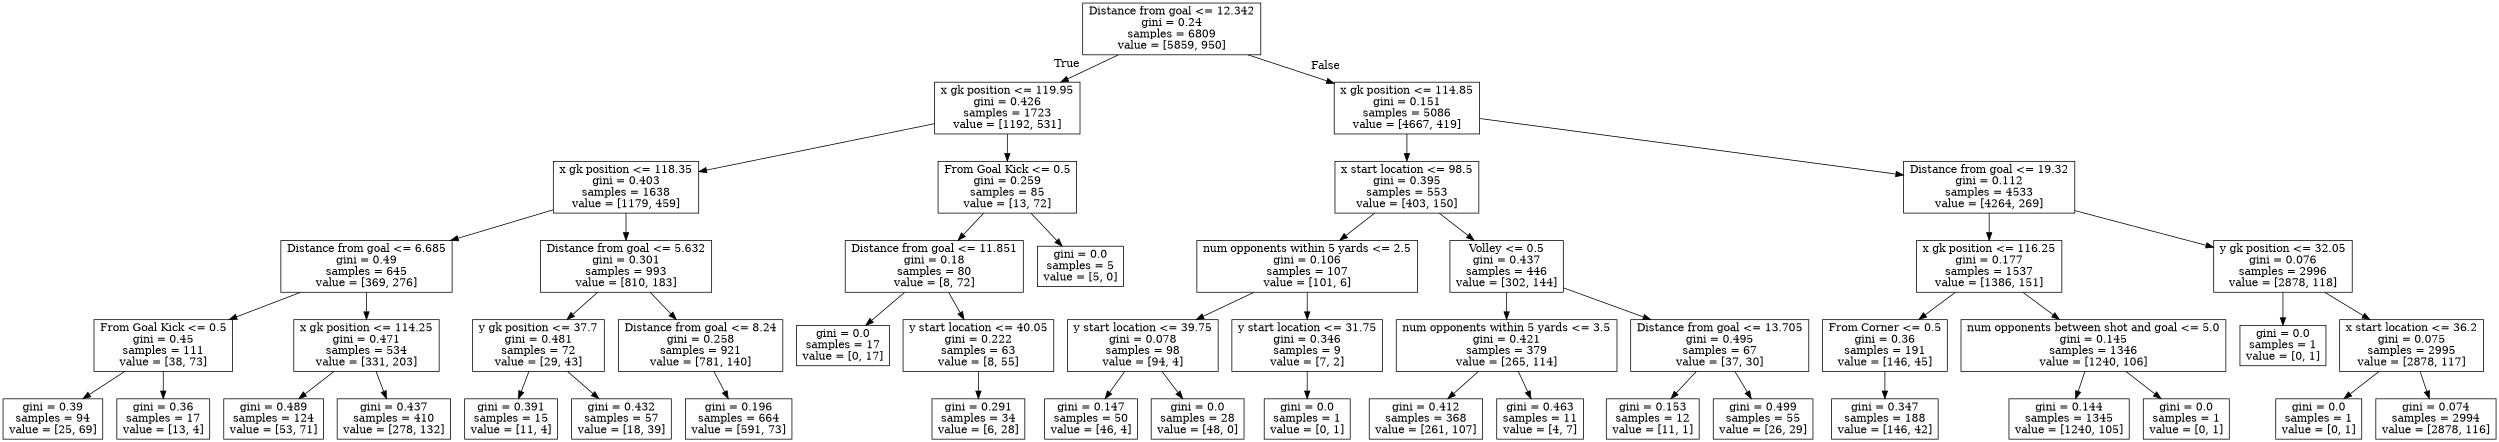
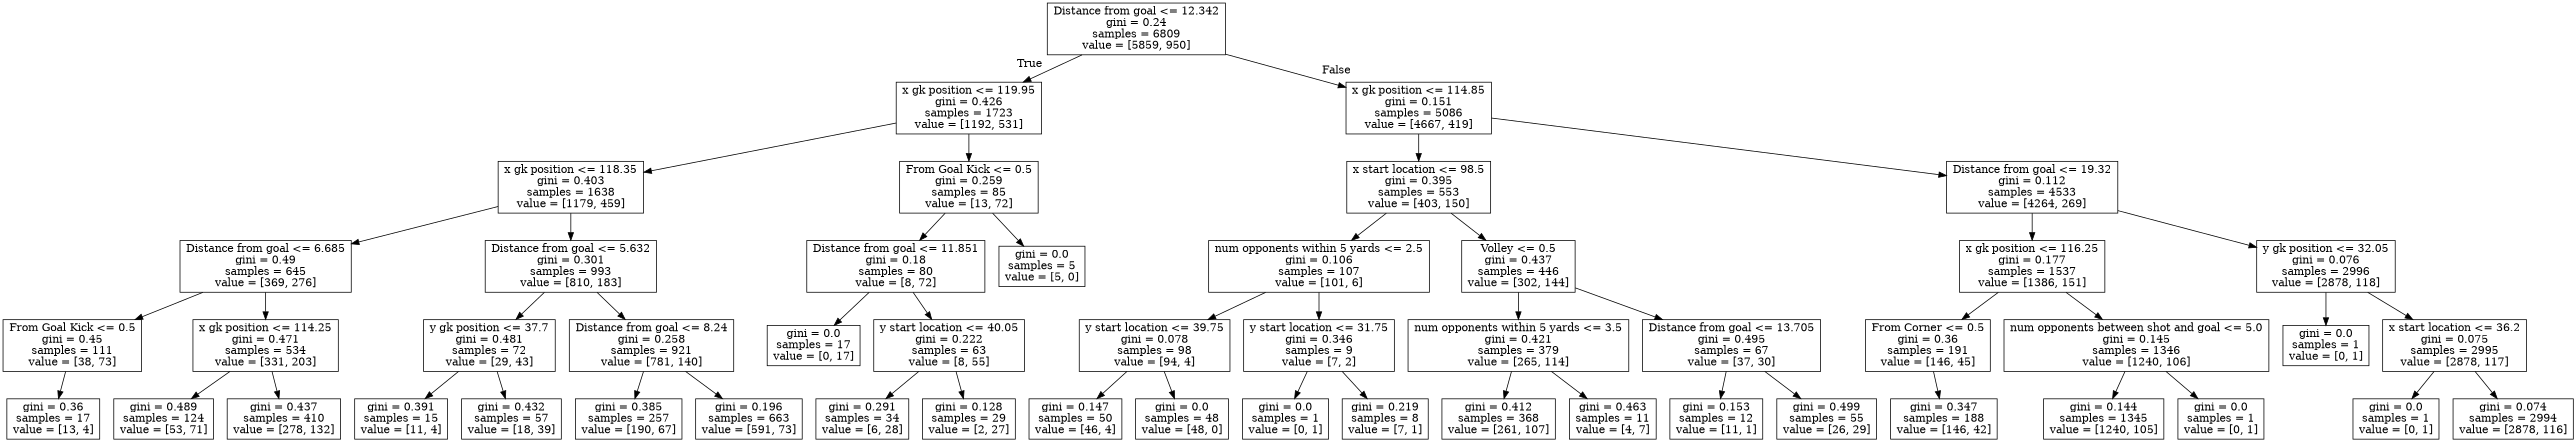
(53, 419) -> none
none -> (629, 419)
(739, 419) -> (749, 419)
none -> (969, 419)
(1198, 419) -> (1182, 419)
none -> (1385, 419)
